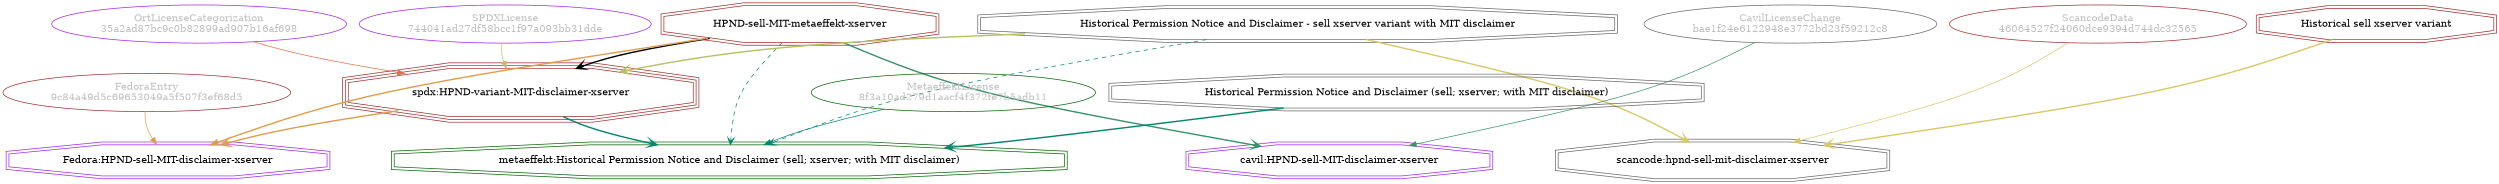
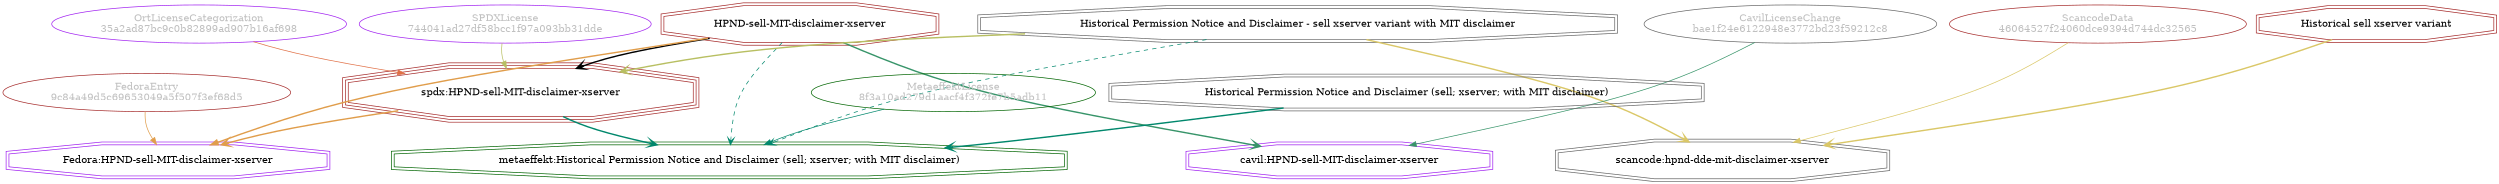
(800, 24) -> (800, 24)
(521, 93) -> (521, 93)
(1723, 160) -> (1723, 160)
